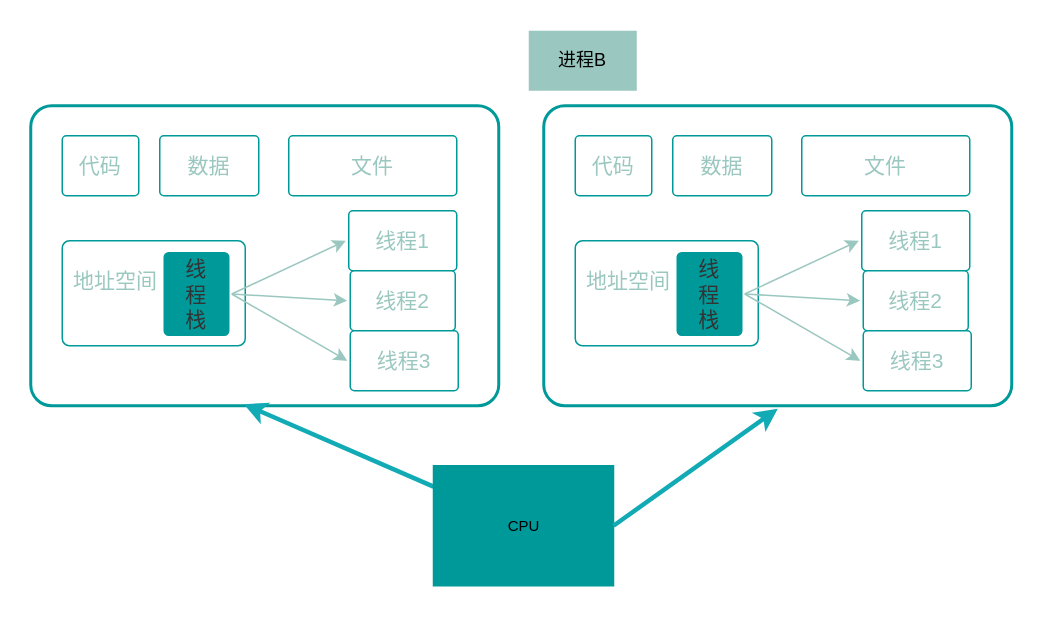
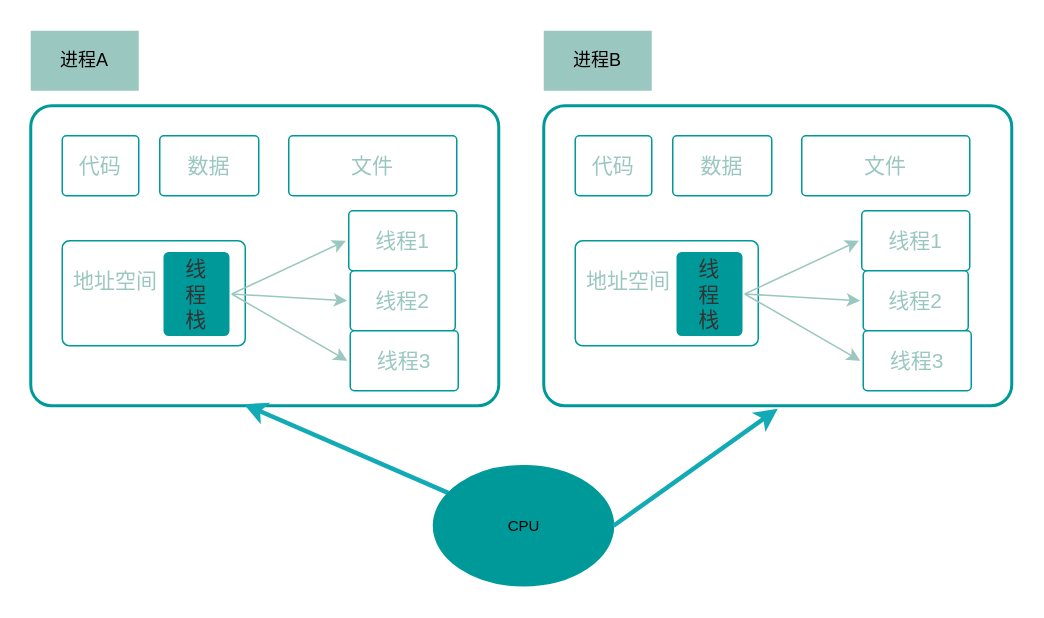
none -> (85, 61)
(583, 61) -> (598, 61)
(524, 526) -> (524, 526)
